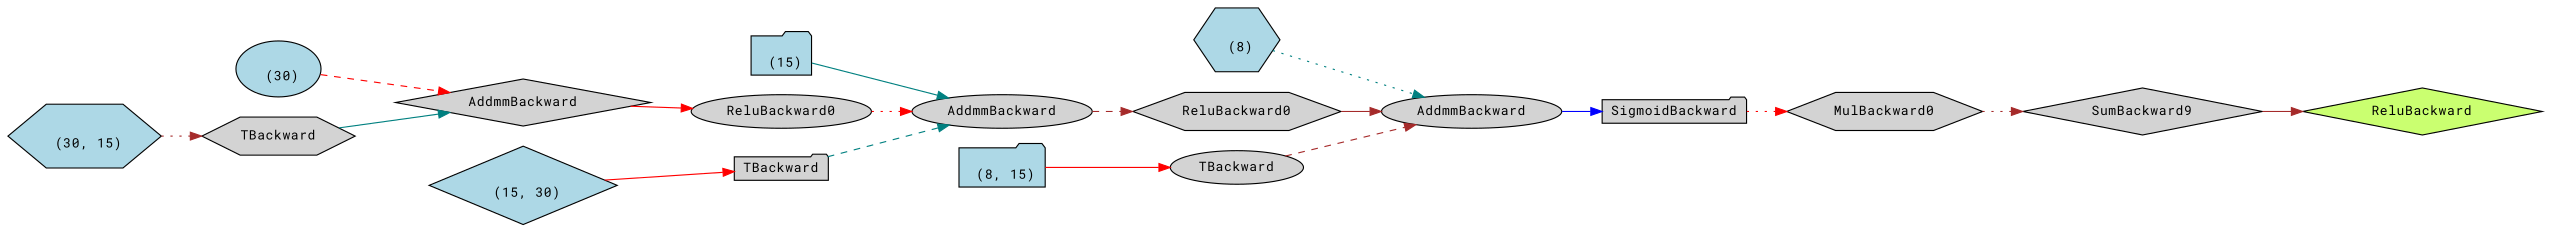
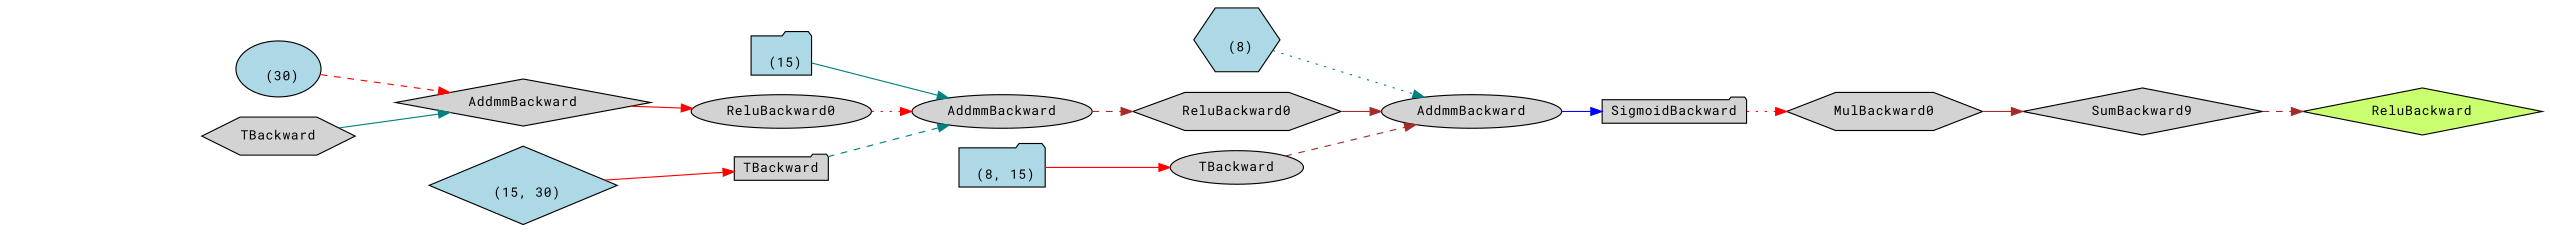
(1997, 111) -> (1997, 111)
(2277, 111) -> (2277, 111)
(85, 136) -> none
